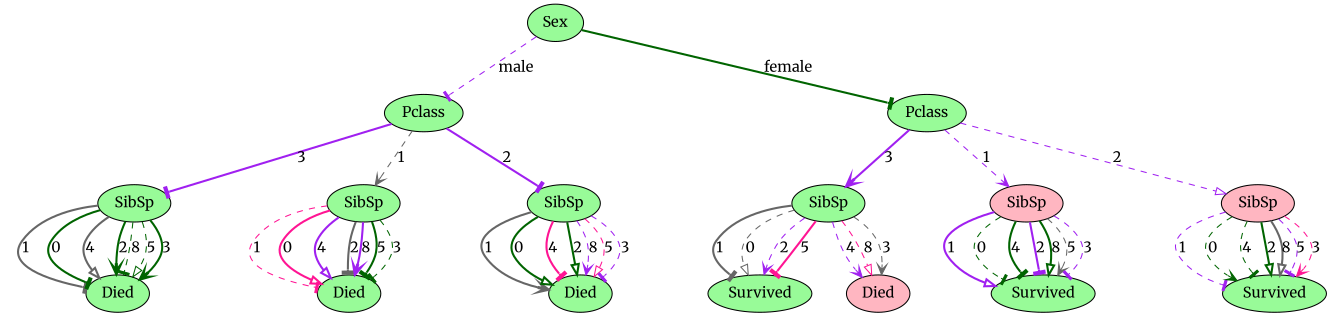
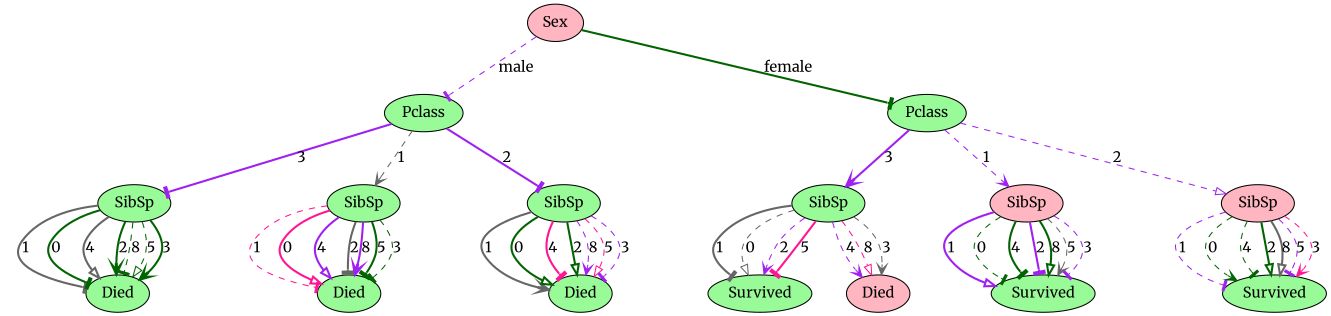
(556, 23) -> (556, 23)
